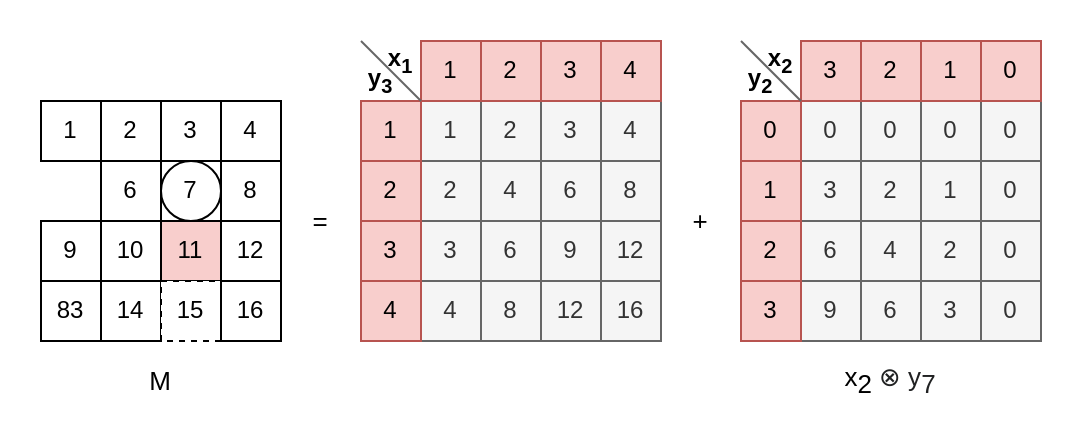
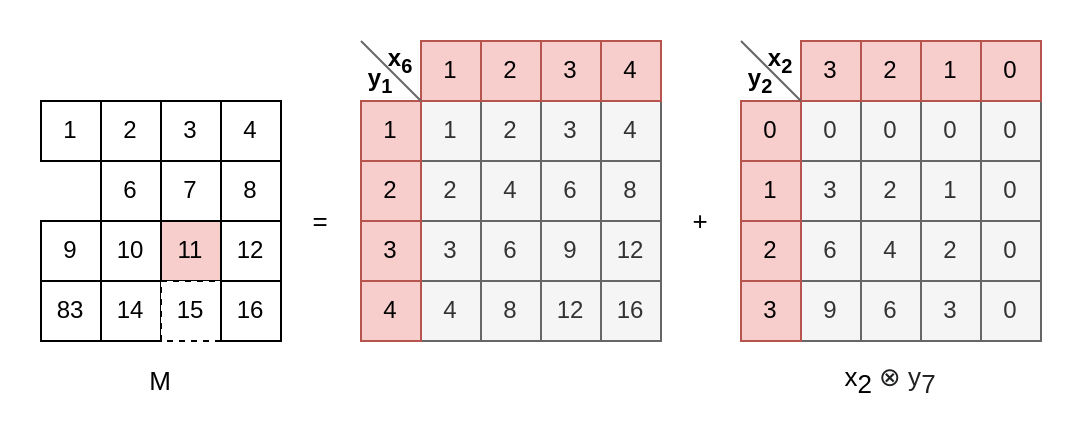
(401, 61) -> (401, 61)
(381, 81) -> (381, 81)
(191, 191) -> (191, 191)
